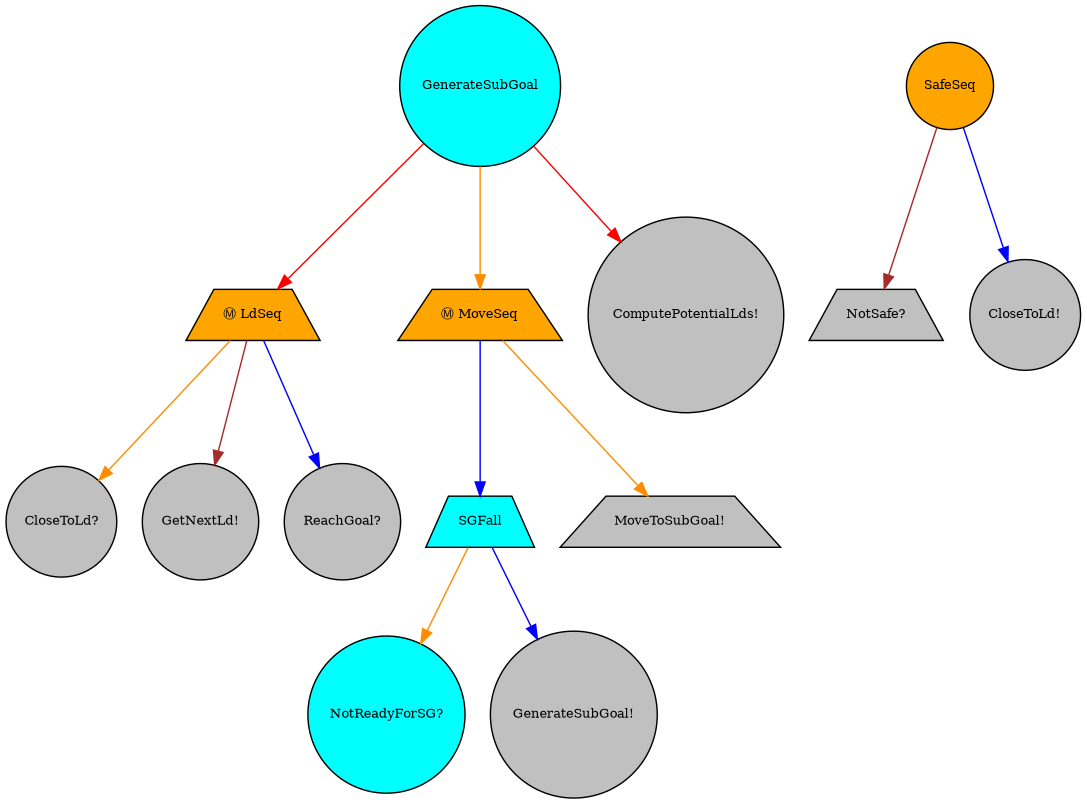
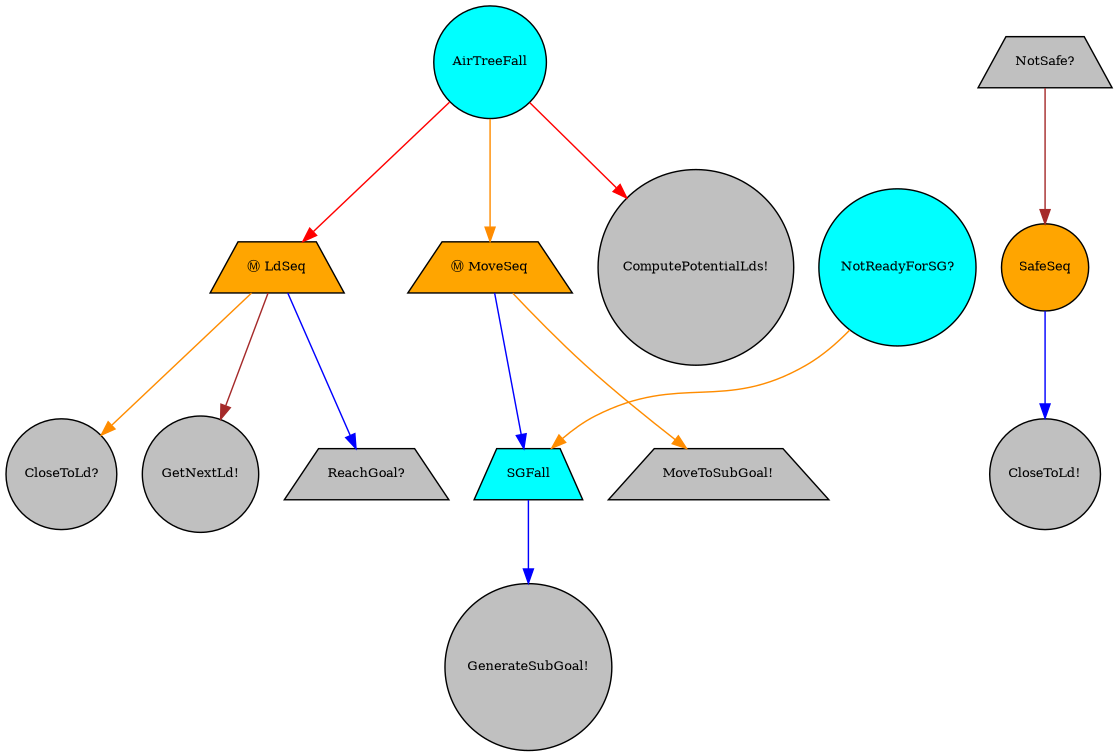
(480, 86) -> (490, 62)
(913, 201) -> (1045, 149)
(342, 522) -> (367, 474)
(448, 589) -> (709, 392)
